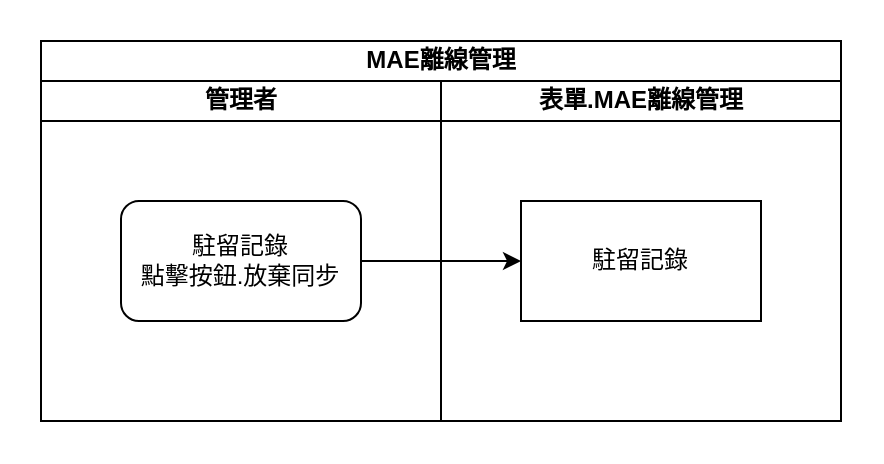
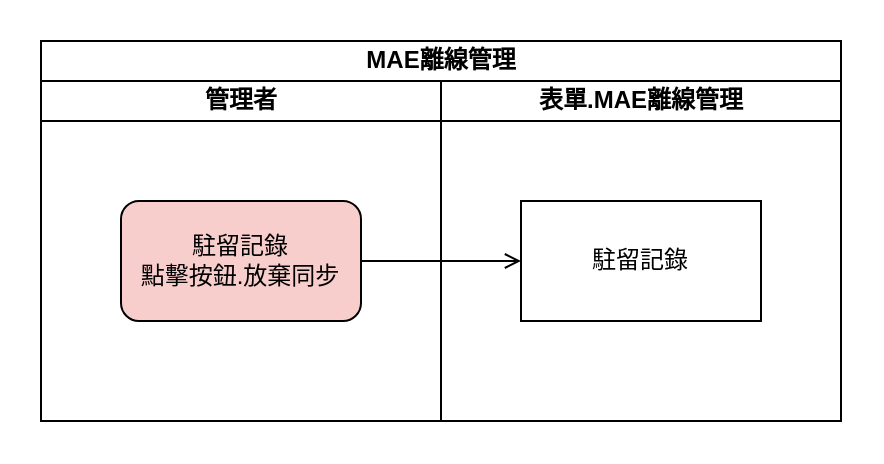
(241, 261) -> (241, 261)
(506, 261) -> (508, 261)
